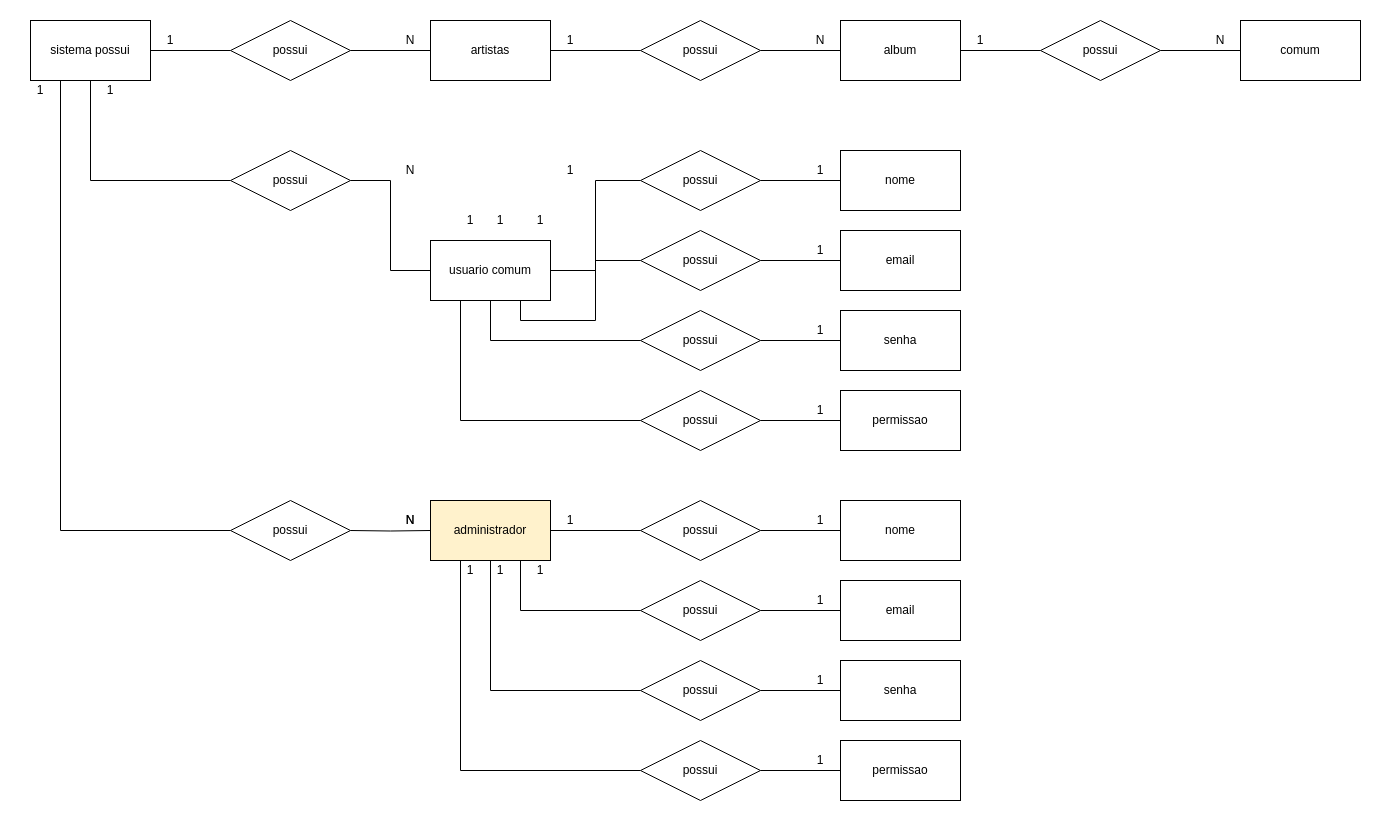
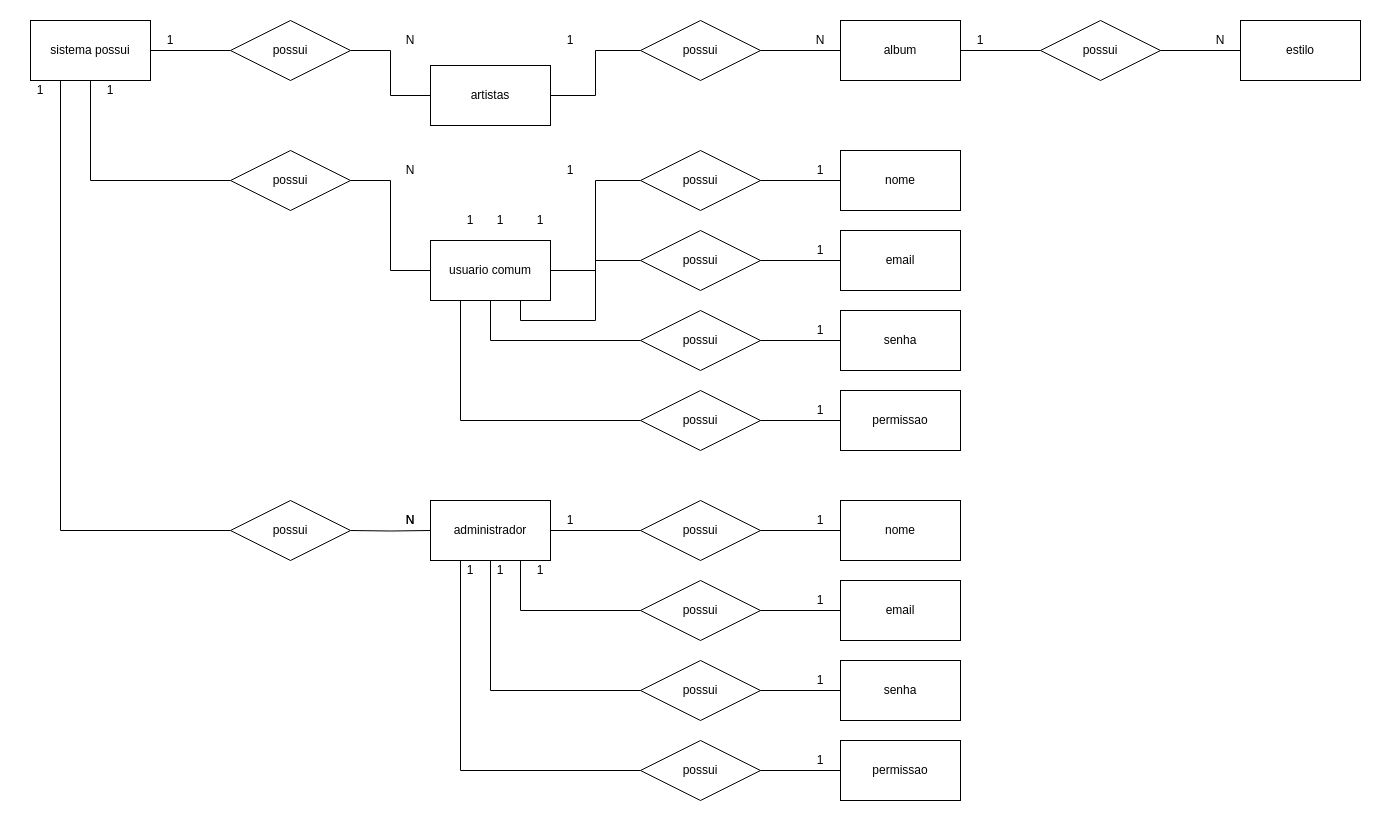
(491, 51) -> (491, 96)
(1301, 51) -> (1301, 51)
(491, 531) -> (491, 531)
